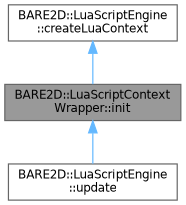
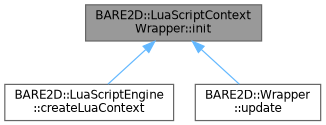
(93, 69) -> (127, 67)
(93, 182) -> (258, 102)
